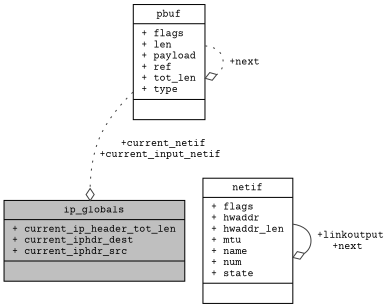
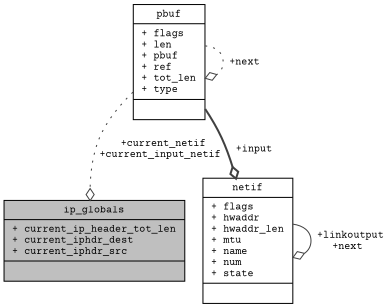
(169, 56) -> (160, 56)
none -> (221, 137)
